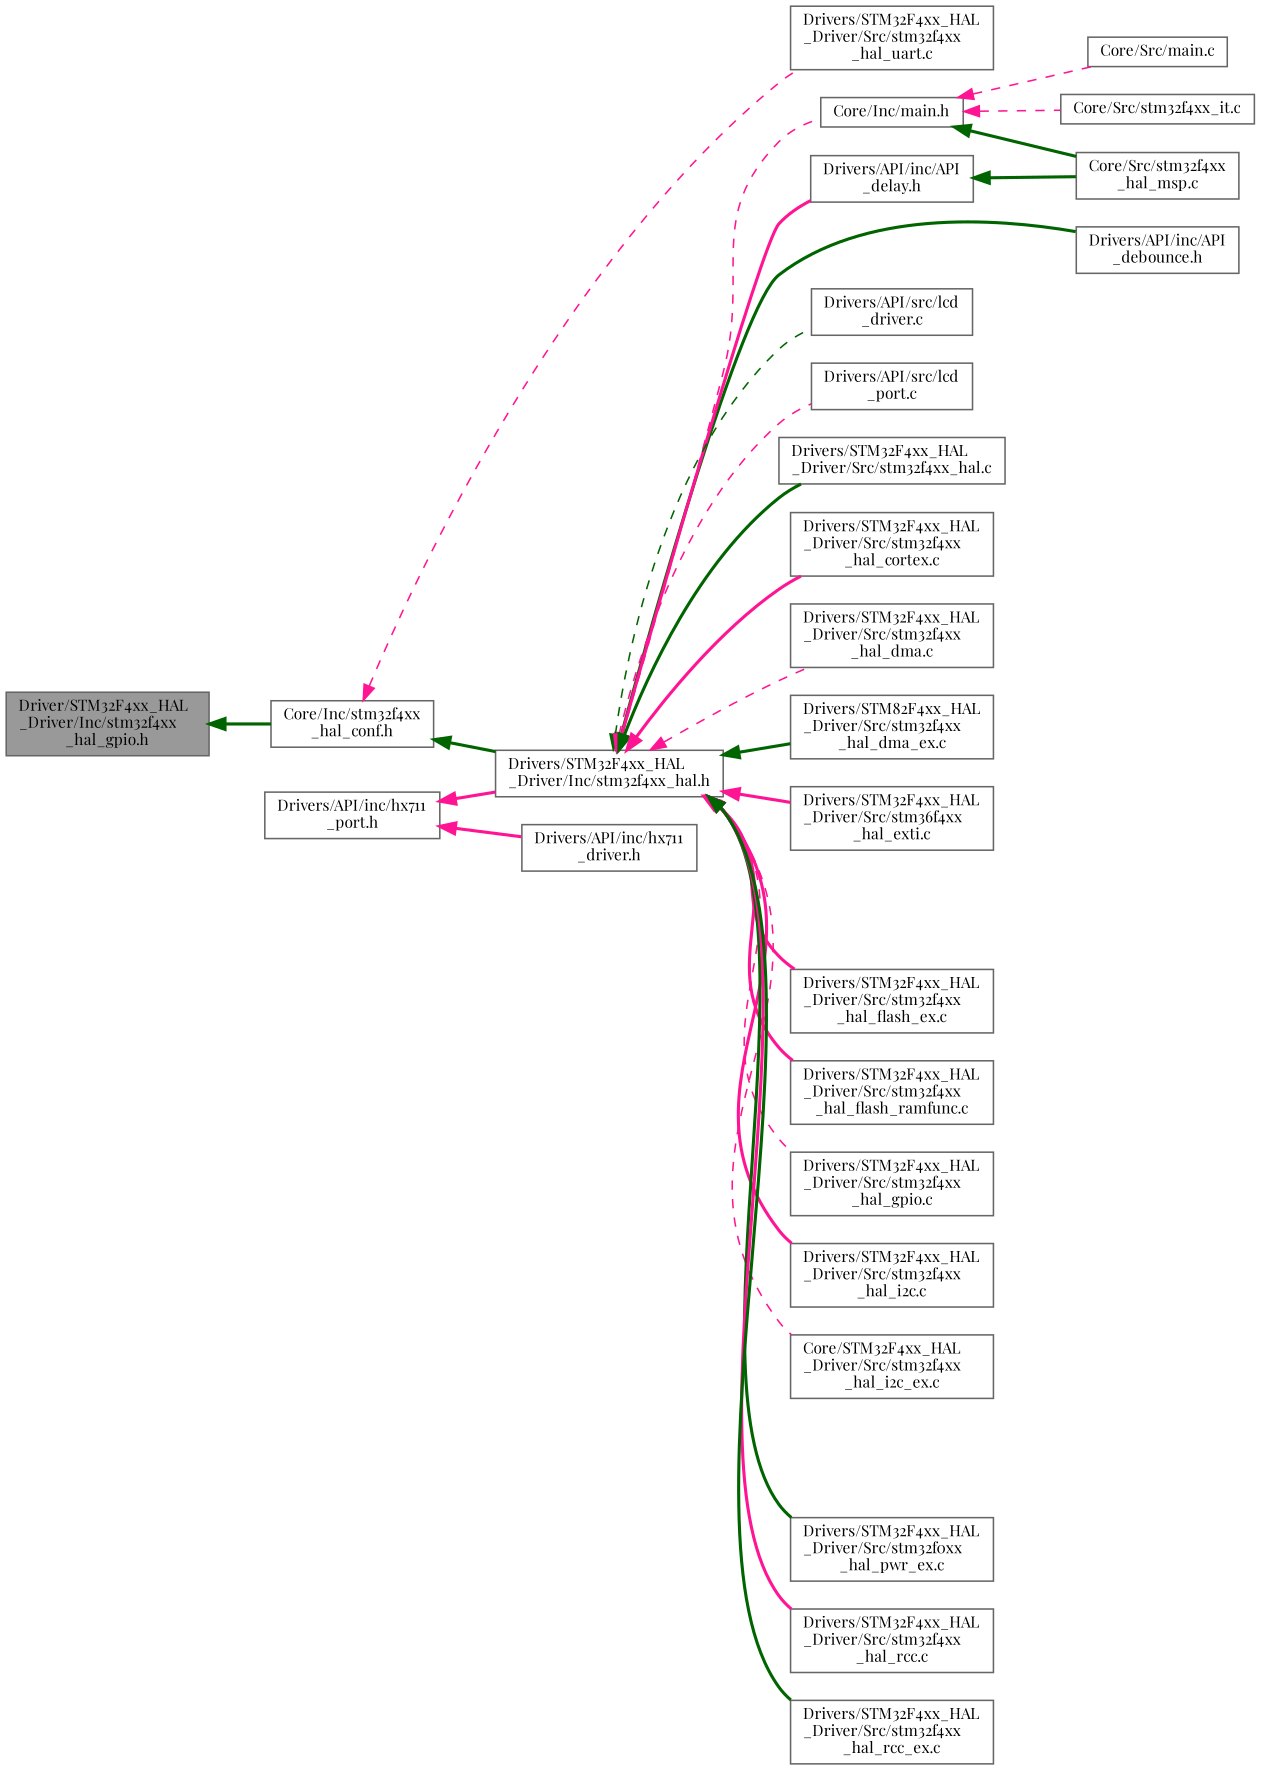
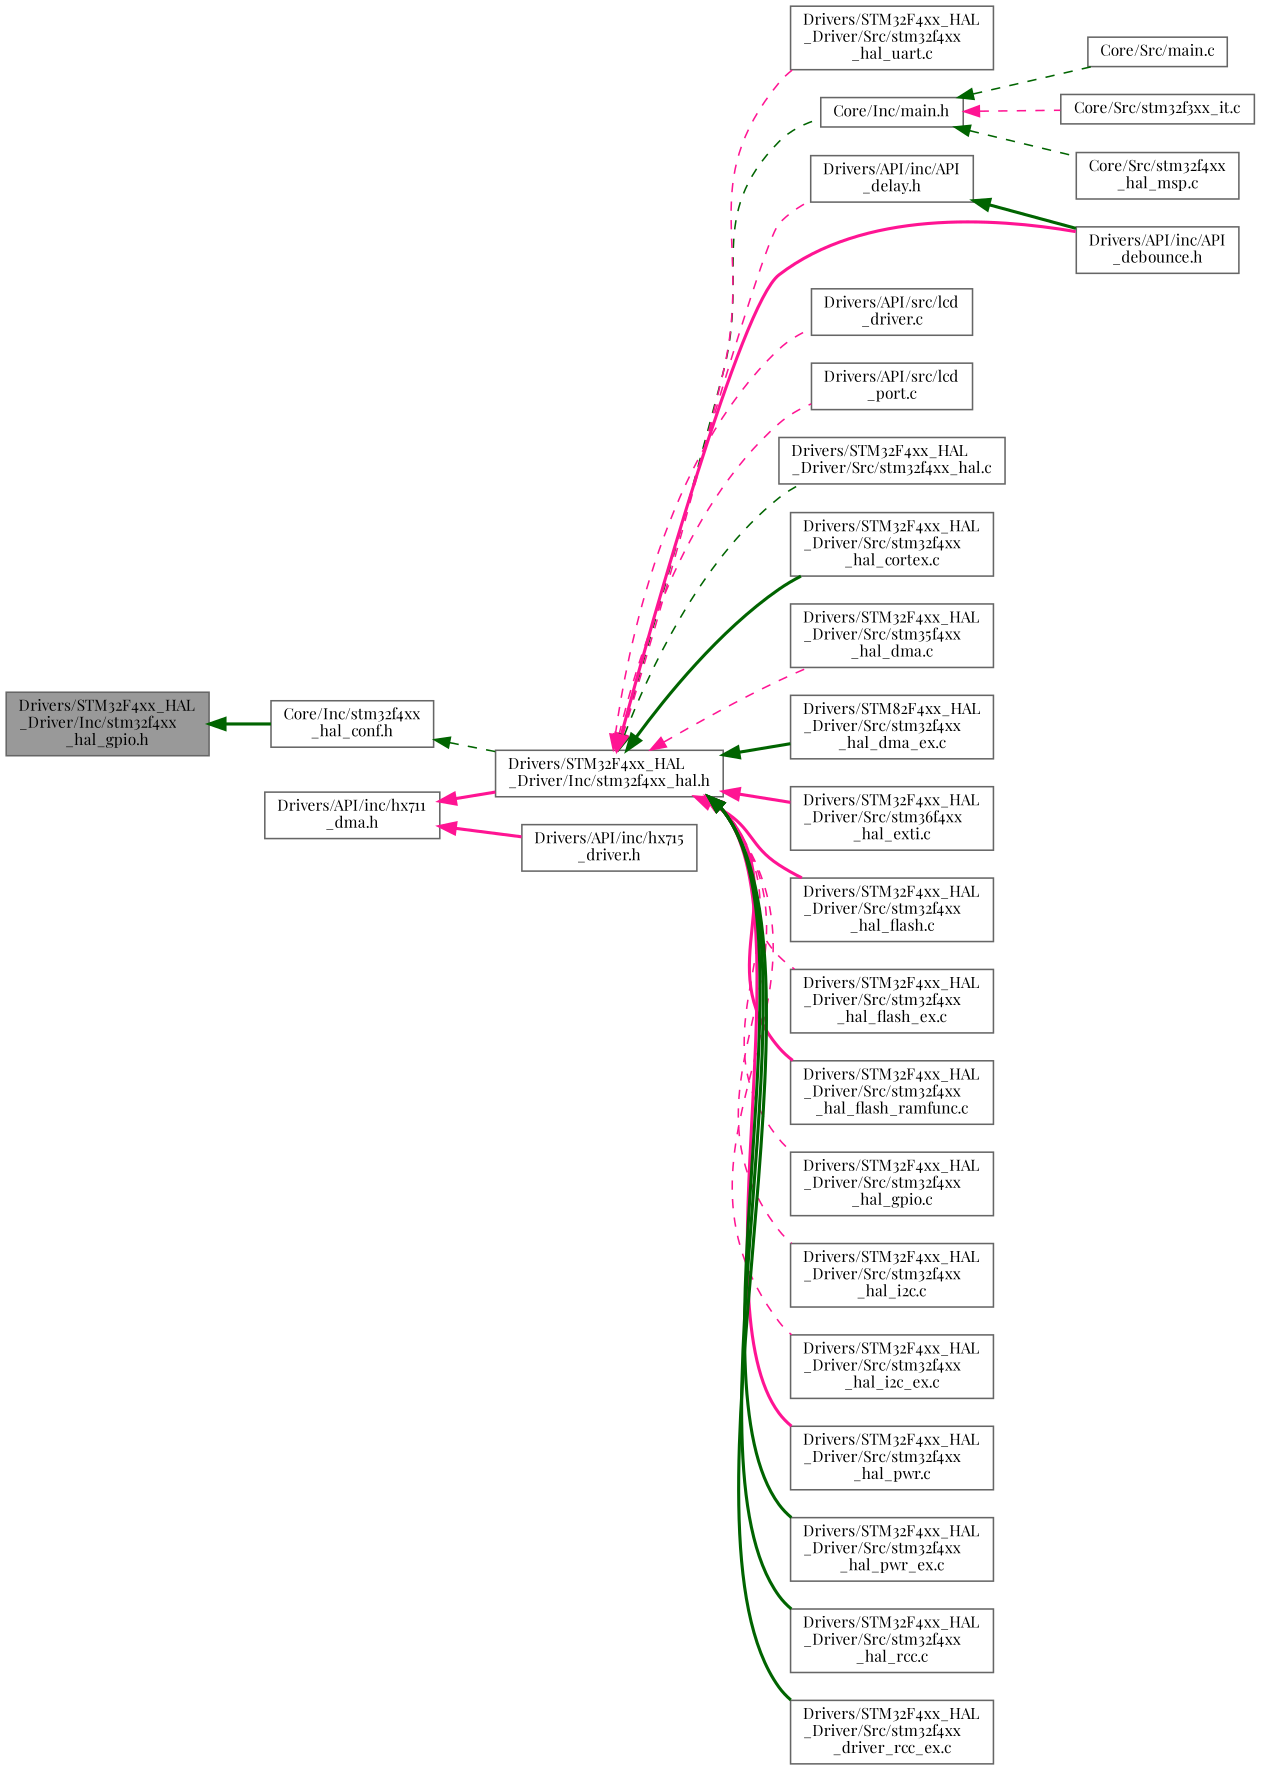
(1033, 80) -> (1033, 80)
(1158, 109) -> (1158, 109)
(1023, 144) -> (1023, 144)
(1033, 177) -> (1030, 216)
(762, 300) -> (762, 300)
(732, 315) -> (712, 413)
(547, 352) -> (717, 400)
(701, 459) -> (701, 459)
(675, 511) -> (675, 511)
(694, 596) -> (694, 596)
(892, 636) -> (892, 636)
(711, 648) -> (711, 648)
(108, 724) -> (108, 724)
(473, 747) -> (473, 747)
(352, 815) -> (352, 815)
(609, 848) -> (609, 848)
(752, 889) -> (752, 889)
none -> (892, 910)
(751, 1026) -> (751, 1026)
(752, 1210) -> (752, 1210)
(892, 1367) -> (892, 1367)
none -> (892, 1458)
(892, 1549) -> (892, 1549)
(892, 1732) -> (892, 1732)
